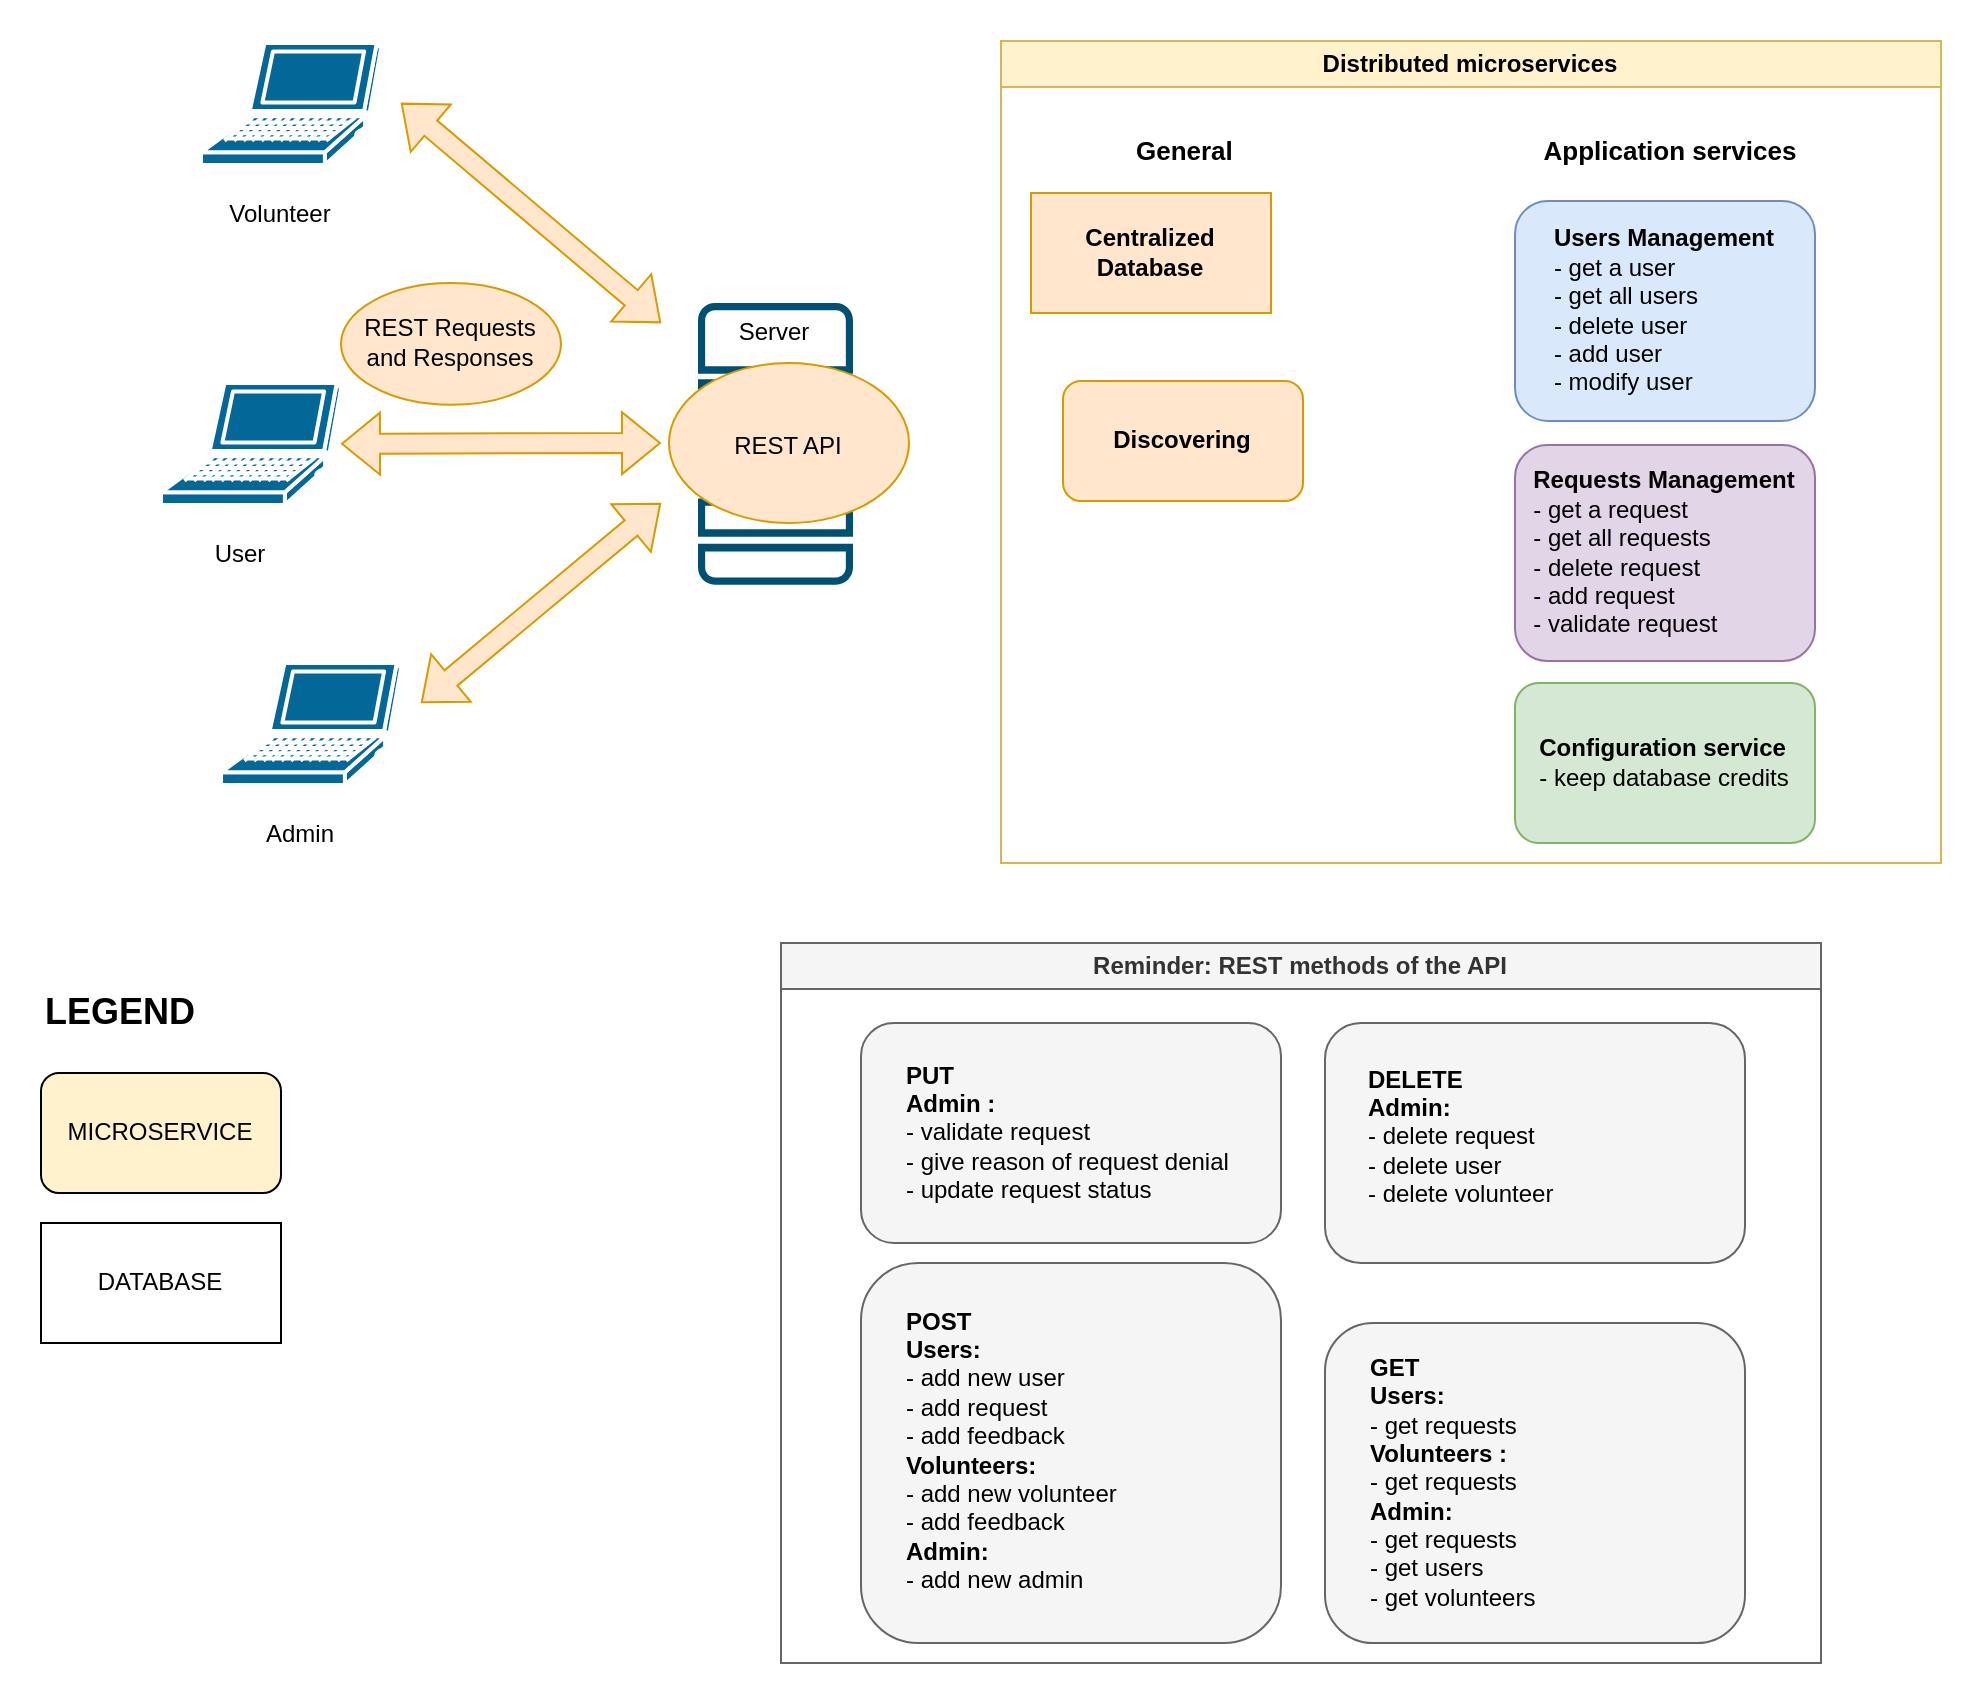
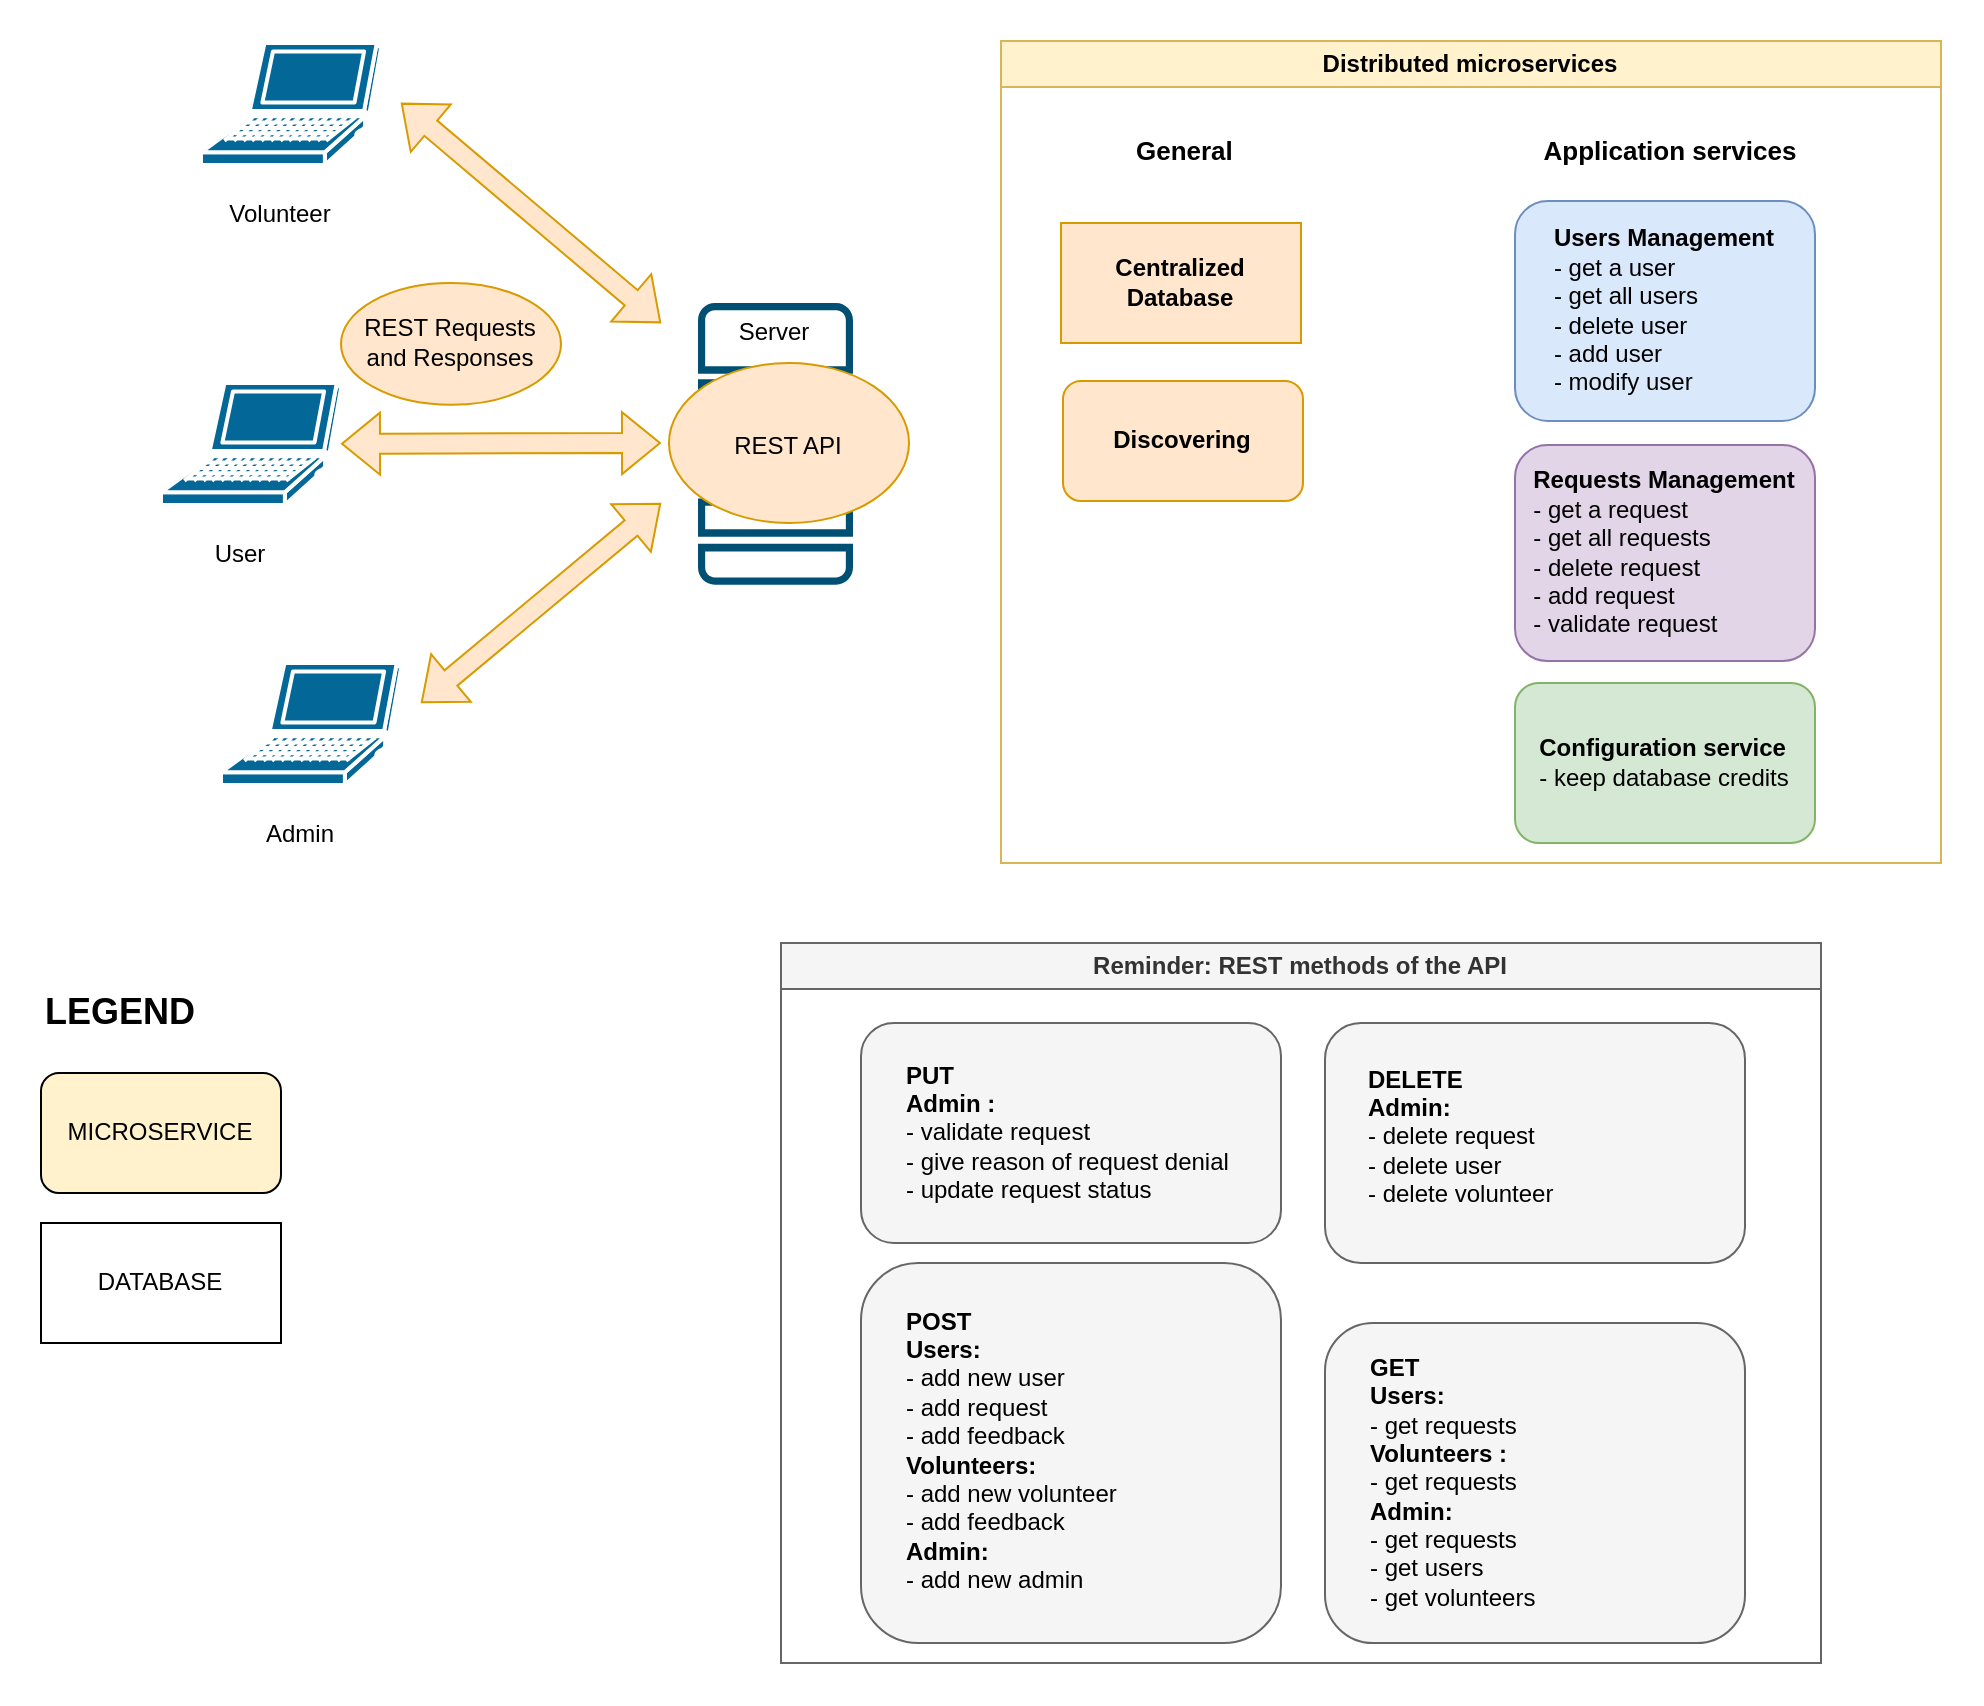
(1151, 253) -> (1181, 283)
